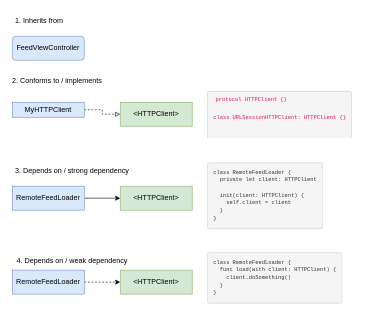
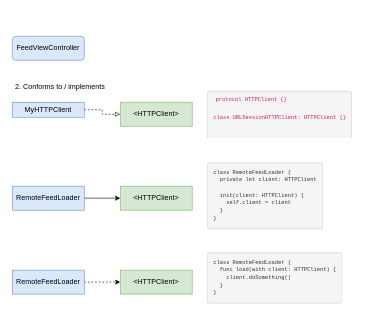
(39, 21) -> none
(57, 81) -> (60, 87)
(72, 171) -> none
(72, 261) -> none
